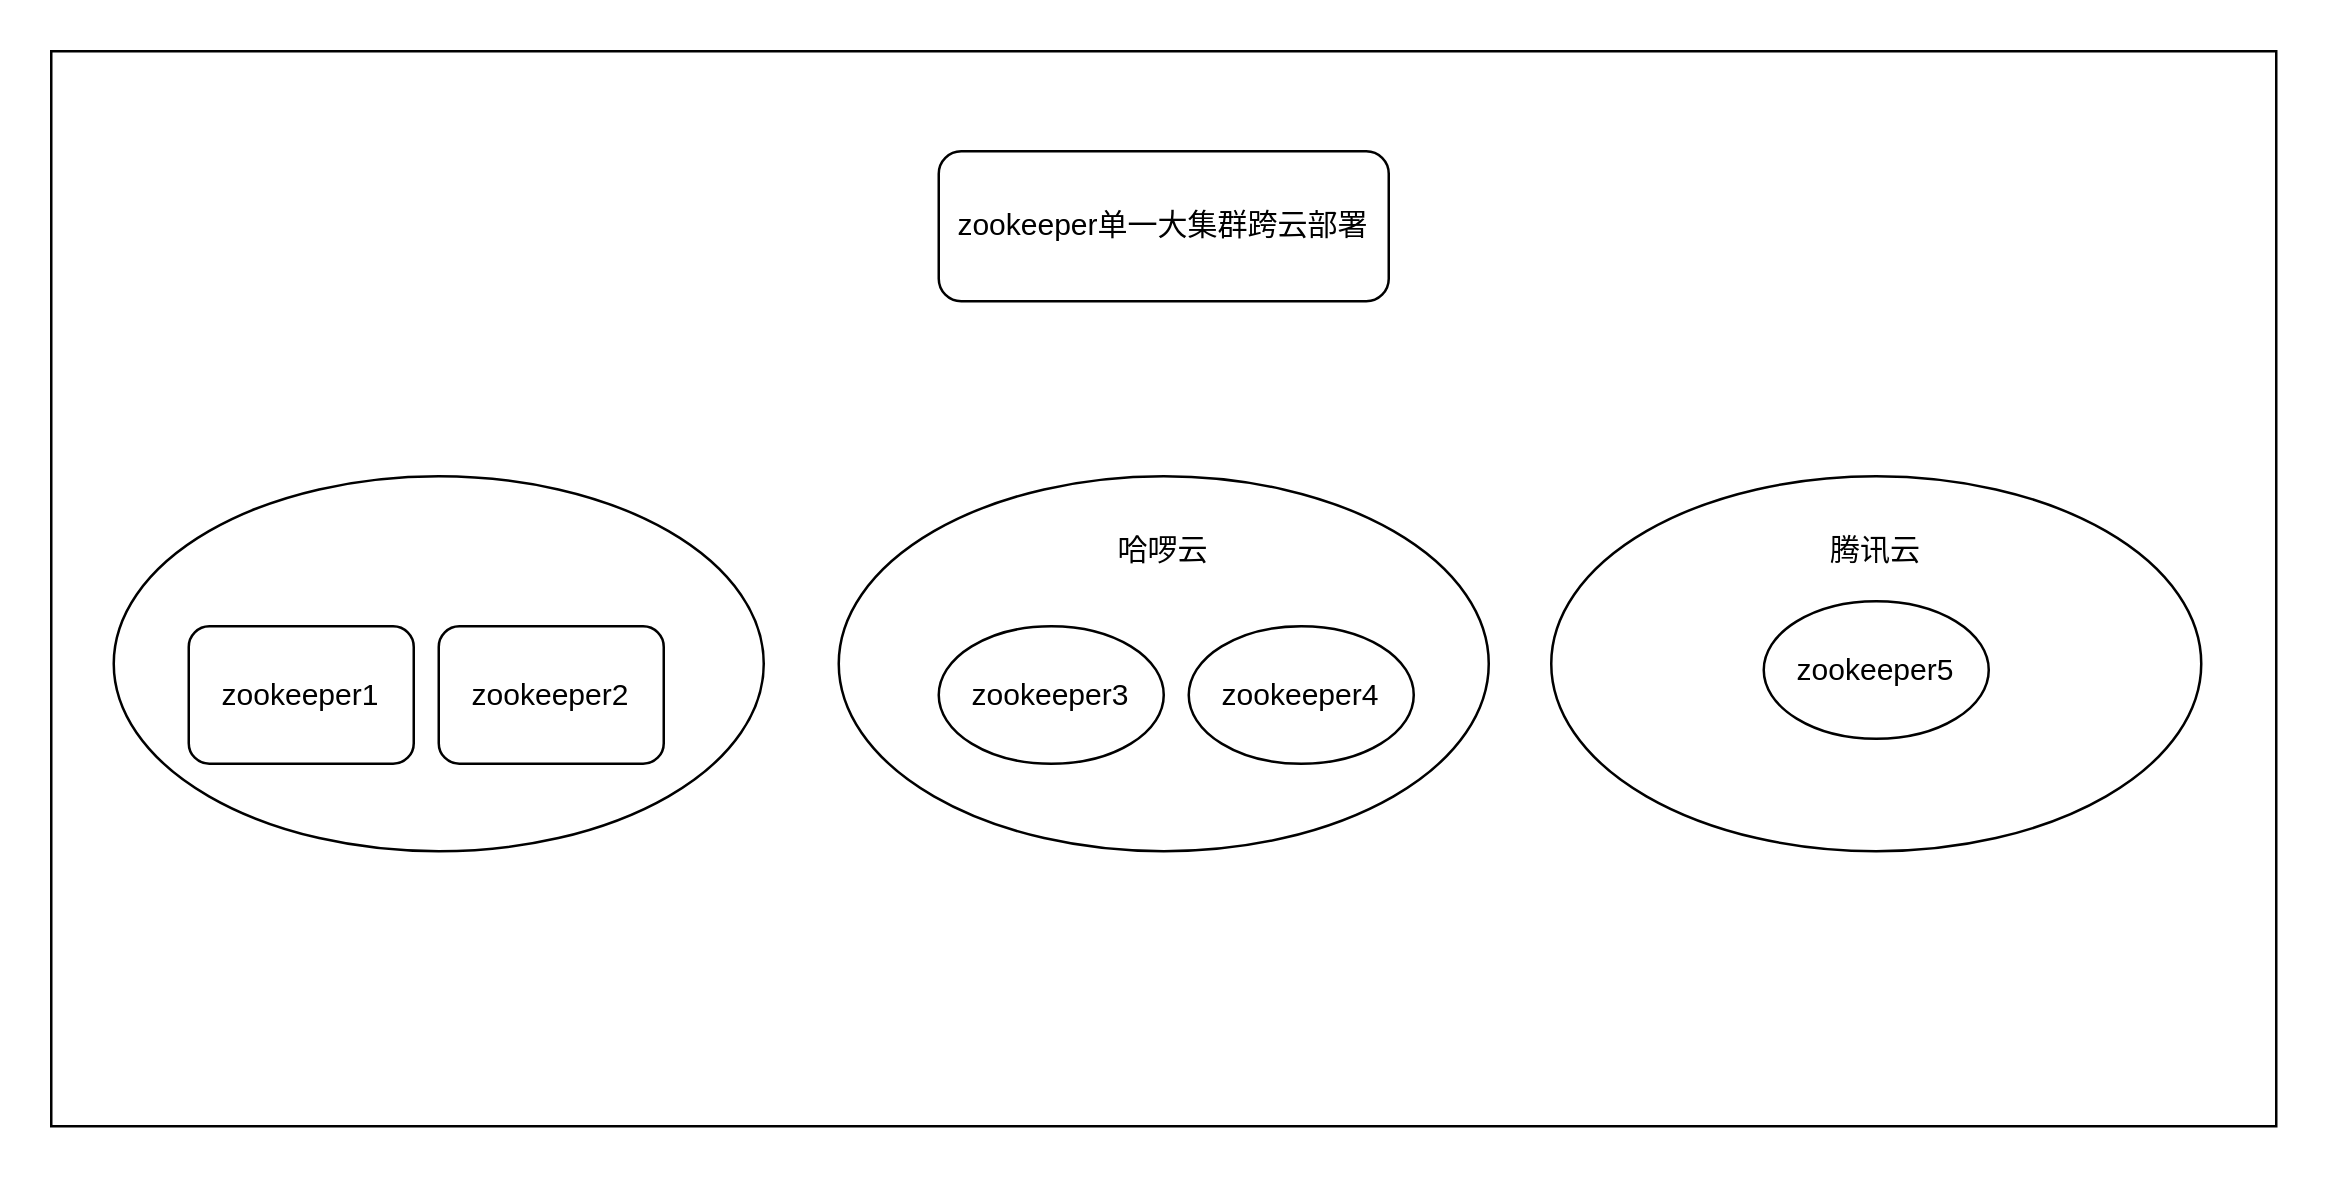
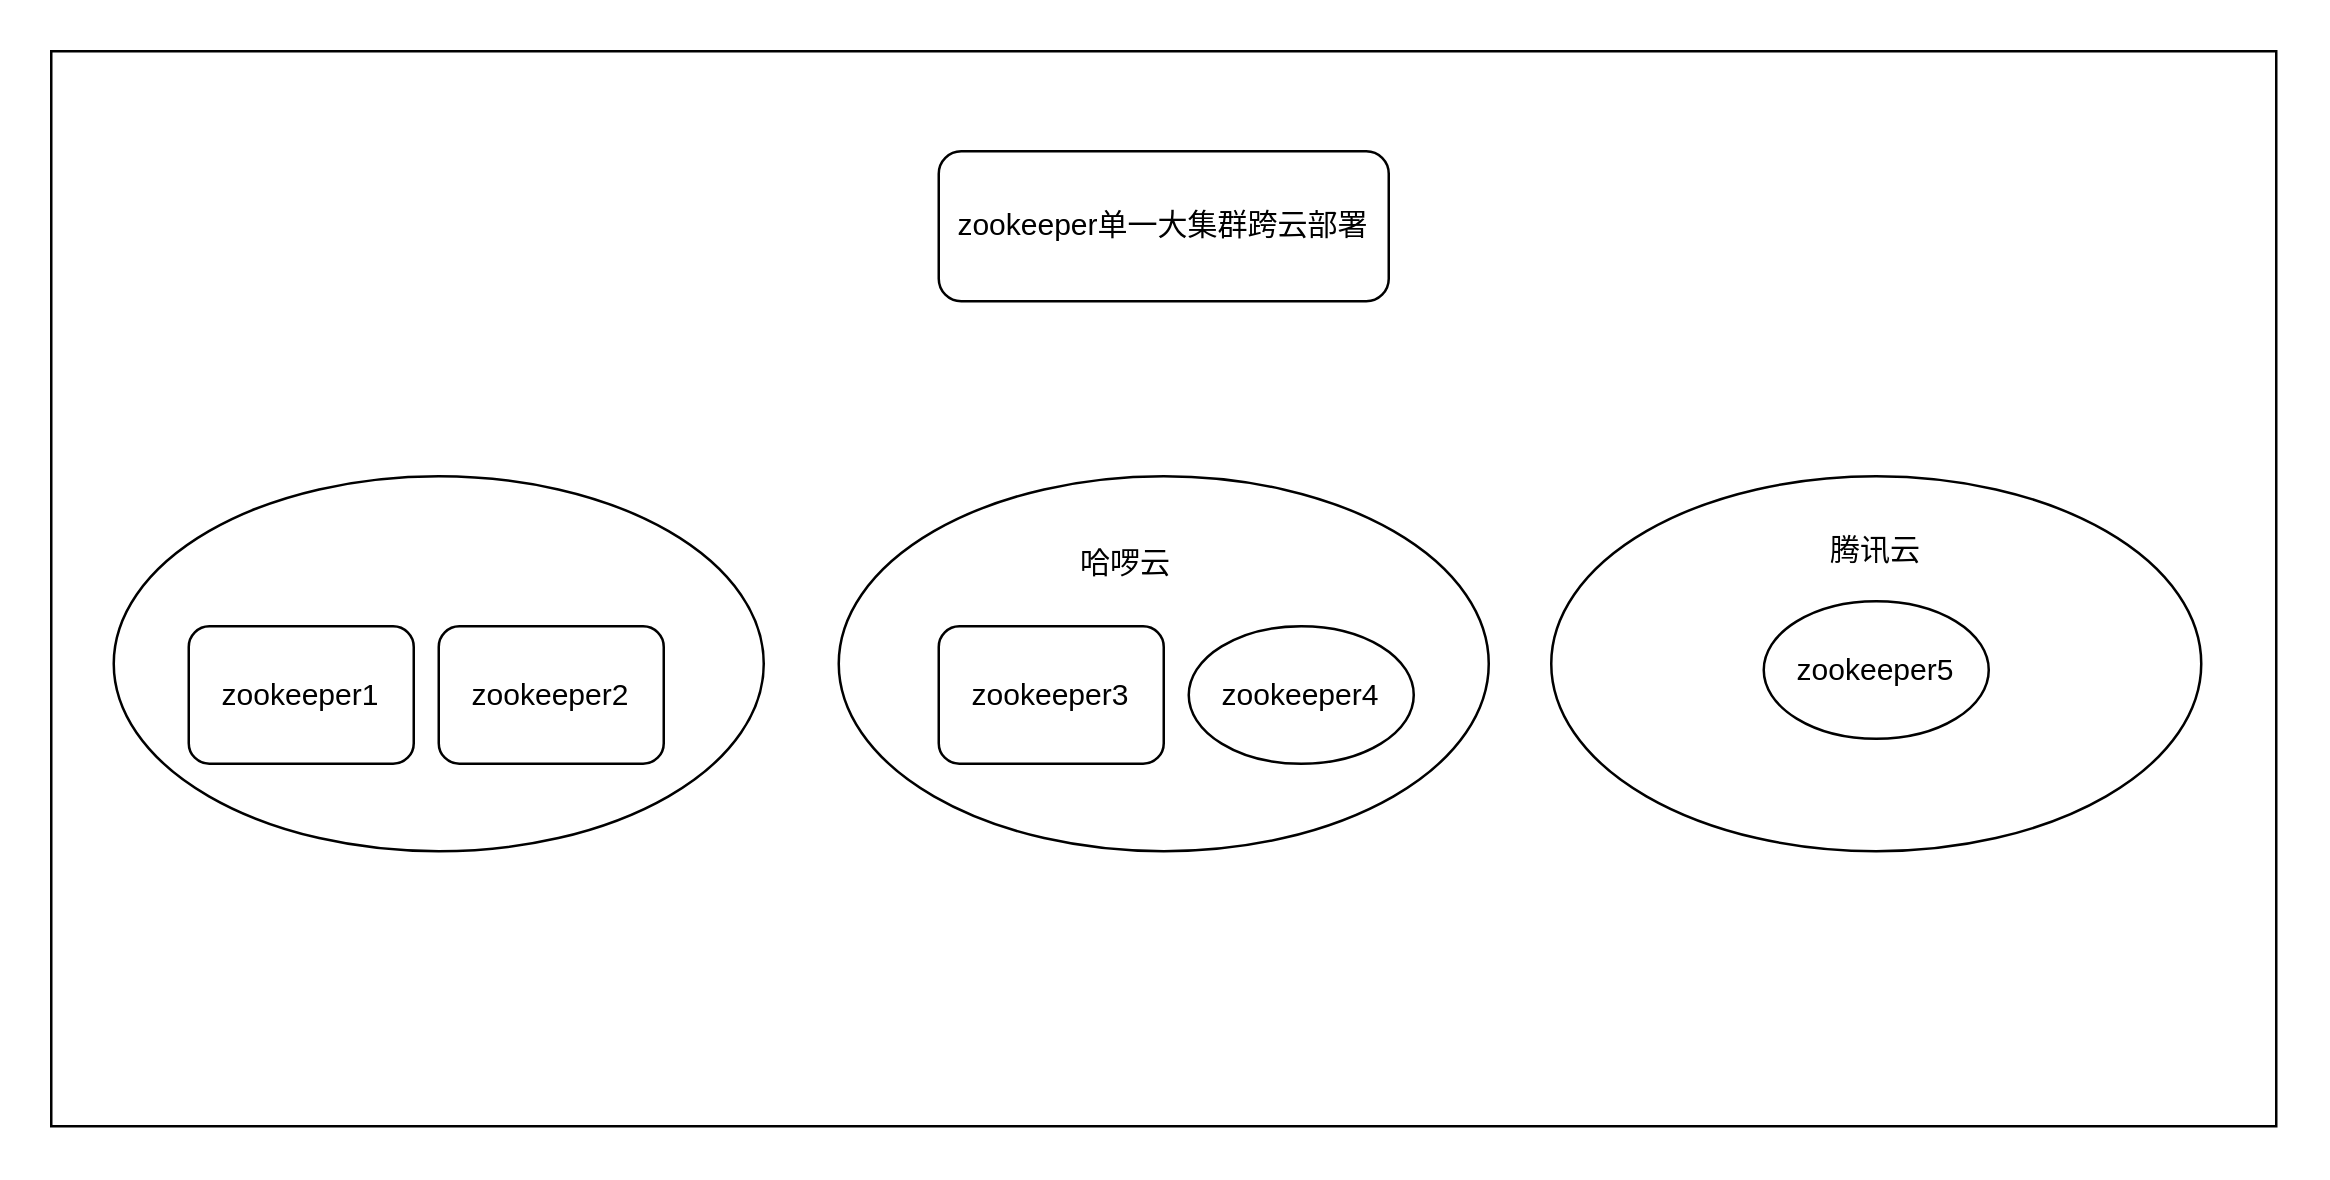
(1164, 551) -> (1126, 564)
(1051, 695) -> (1051, 695)
